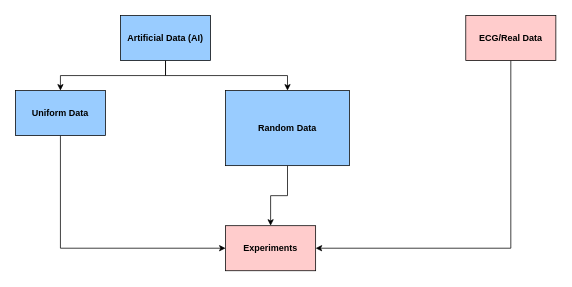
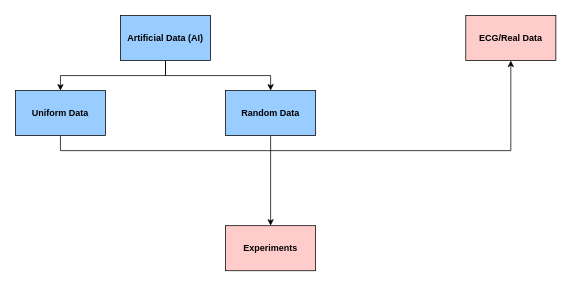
(287, 128) -> (270, 113)
(90, 248) -> (283, 150)
(463, 248) -> none
